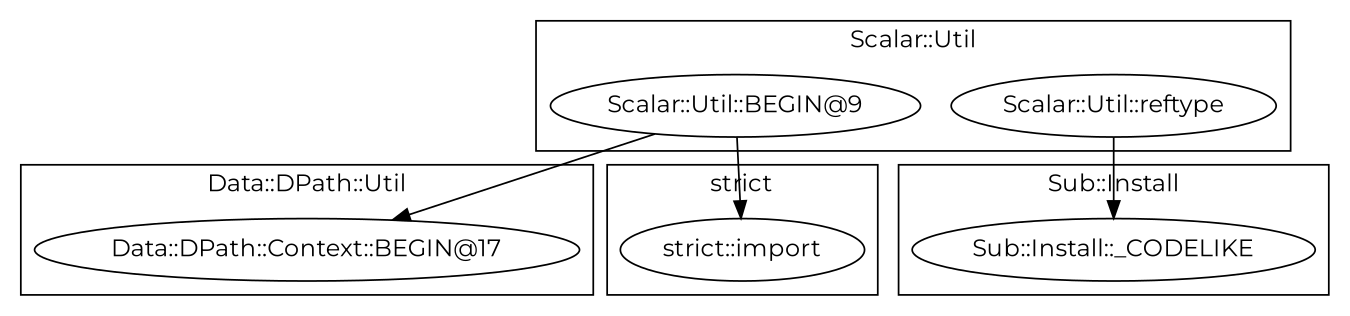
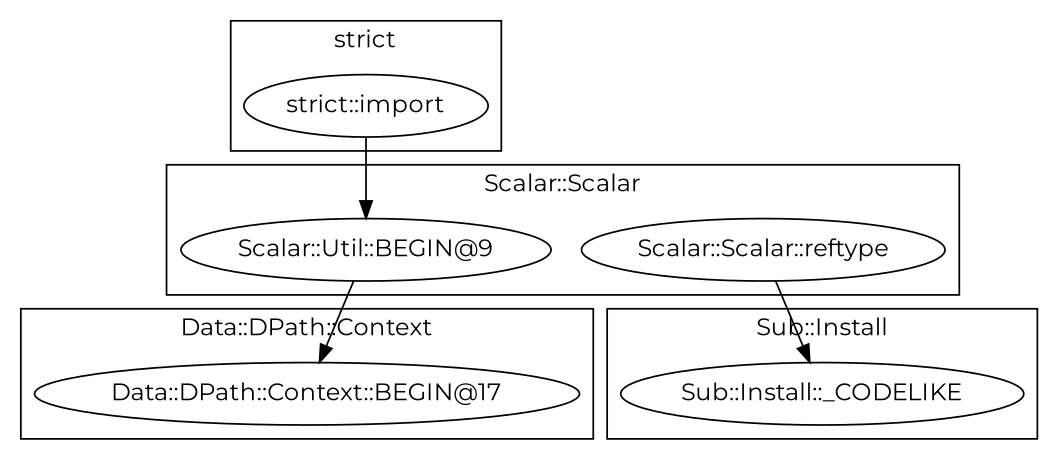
(913, 41) -> (563, 185)
(1114, 106) -> (763, 250)
(739, 175) -> (366, 175)
(307, 185) -> (307, 329)
